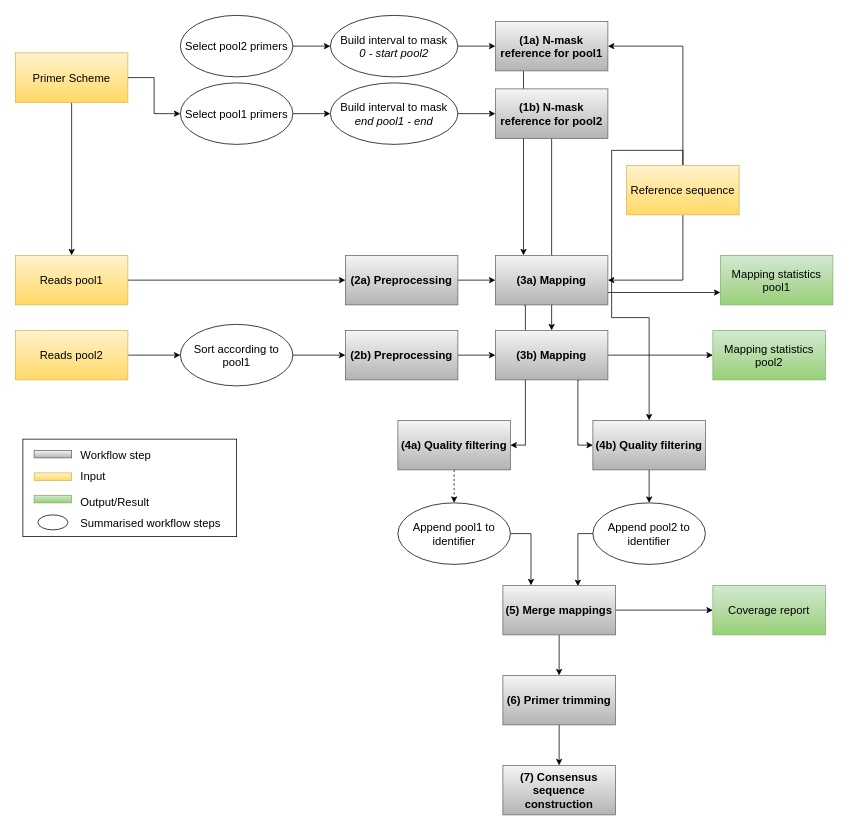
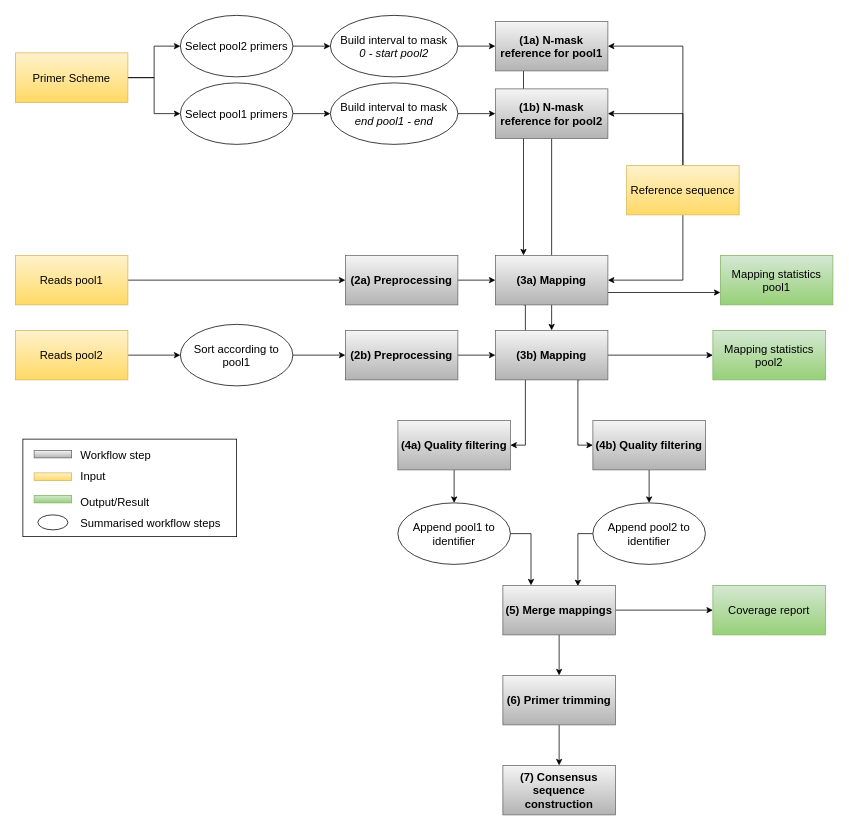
(72, 176) -> (154, 46)
(612, 218) -> (647, 114)
(454, 484) -> (454, 484)
